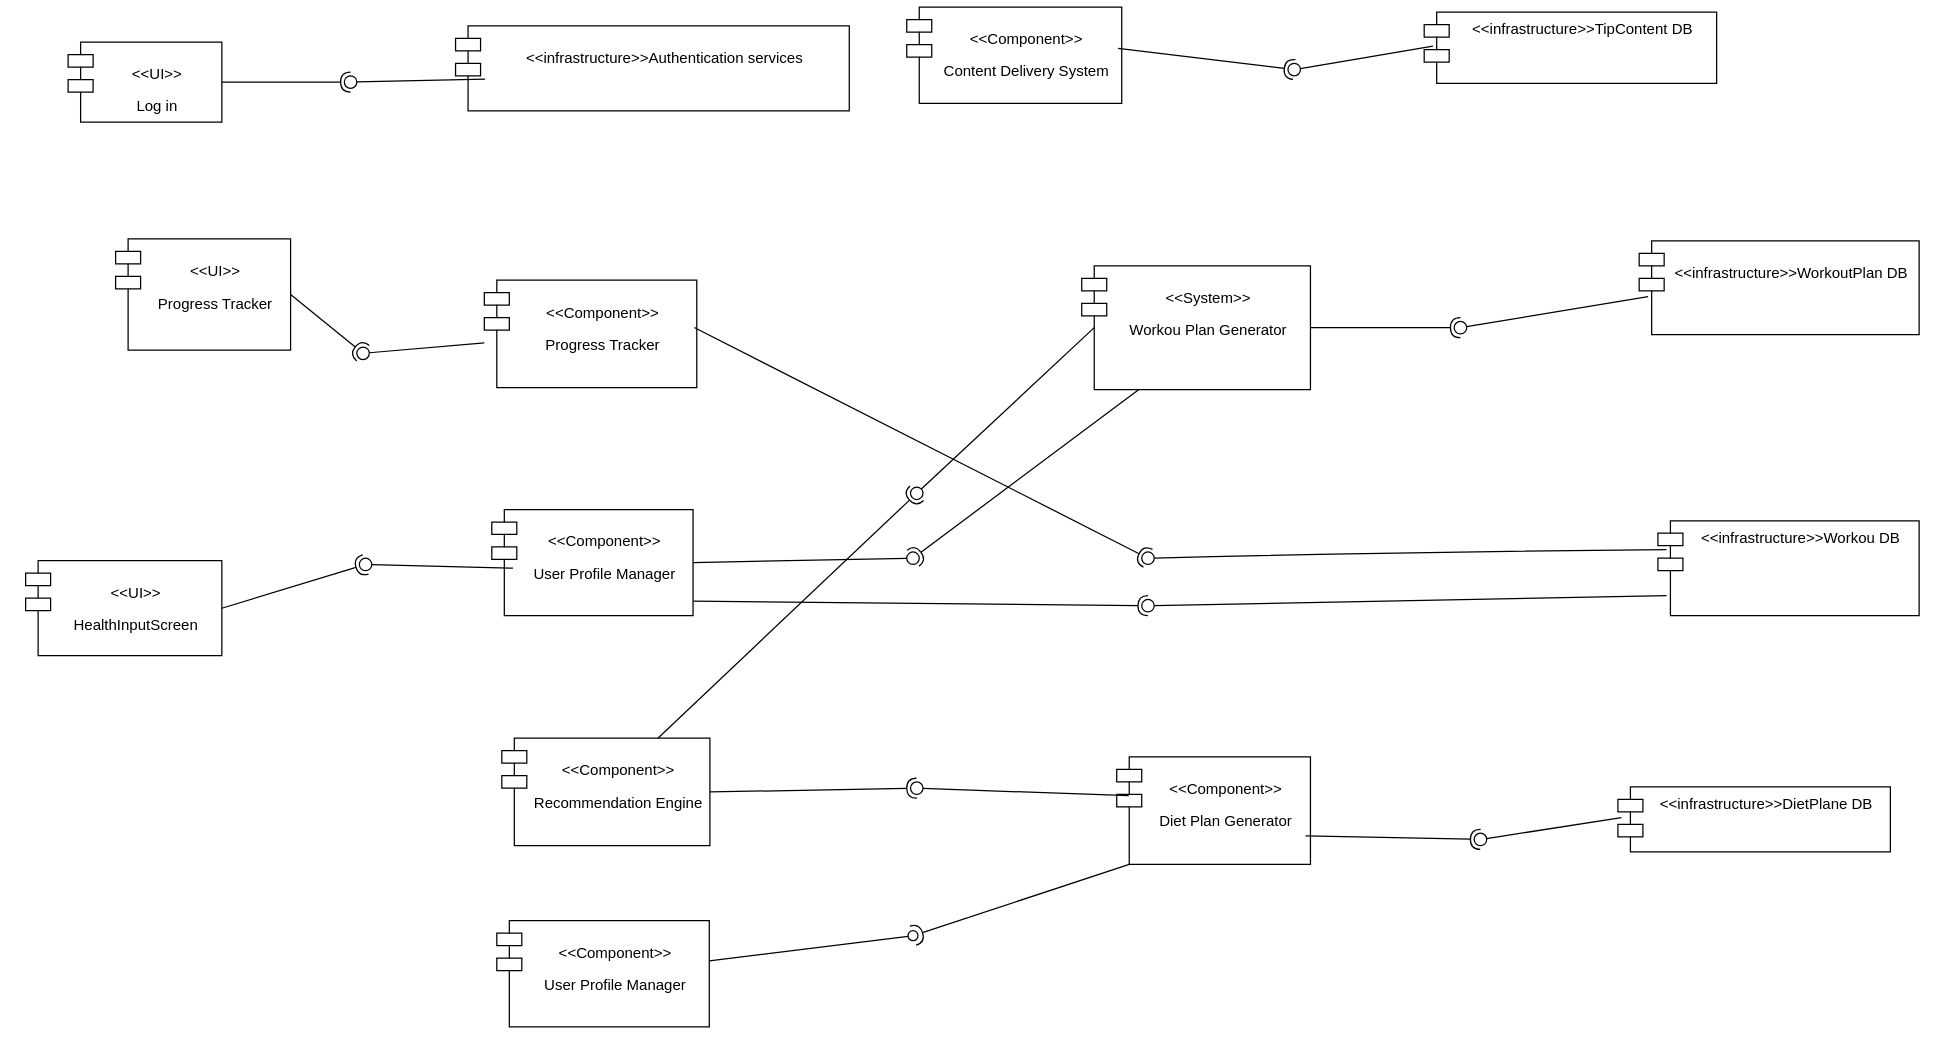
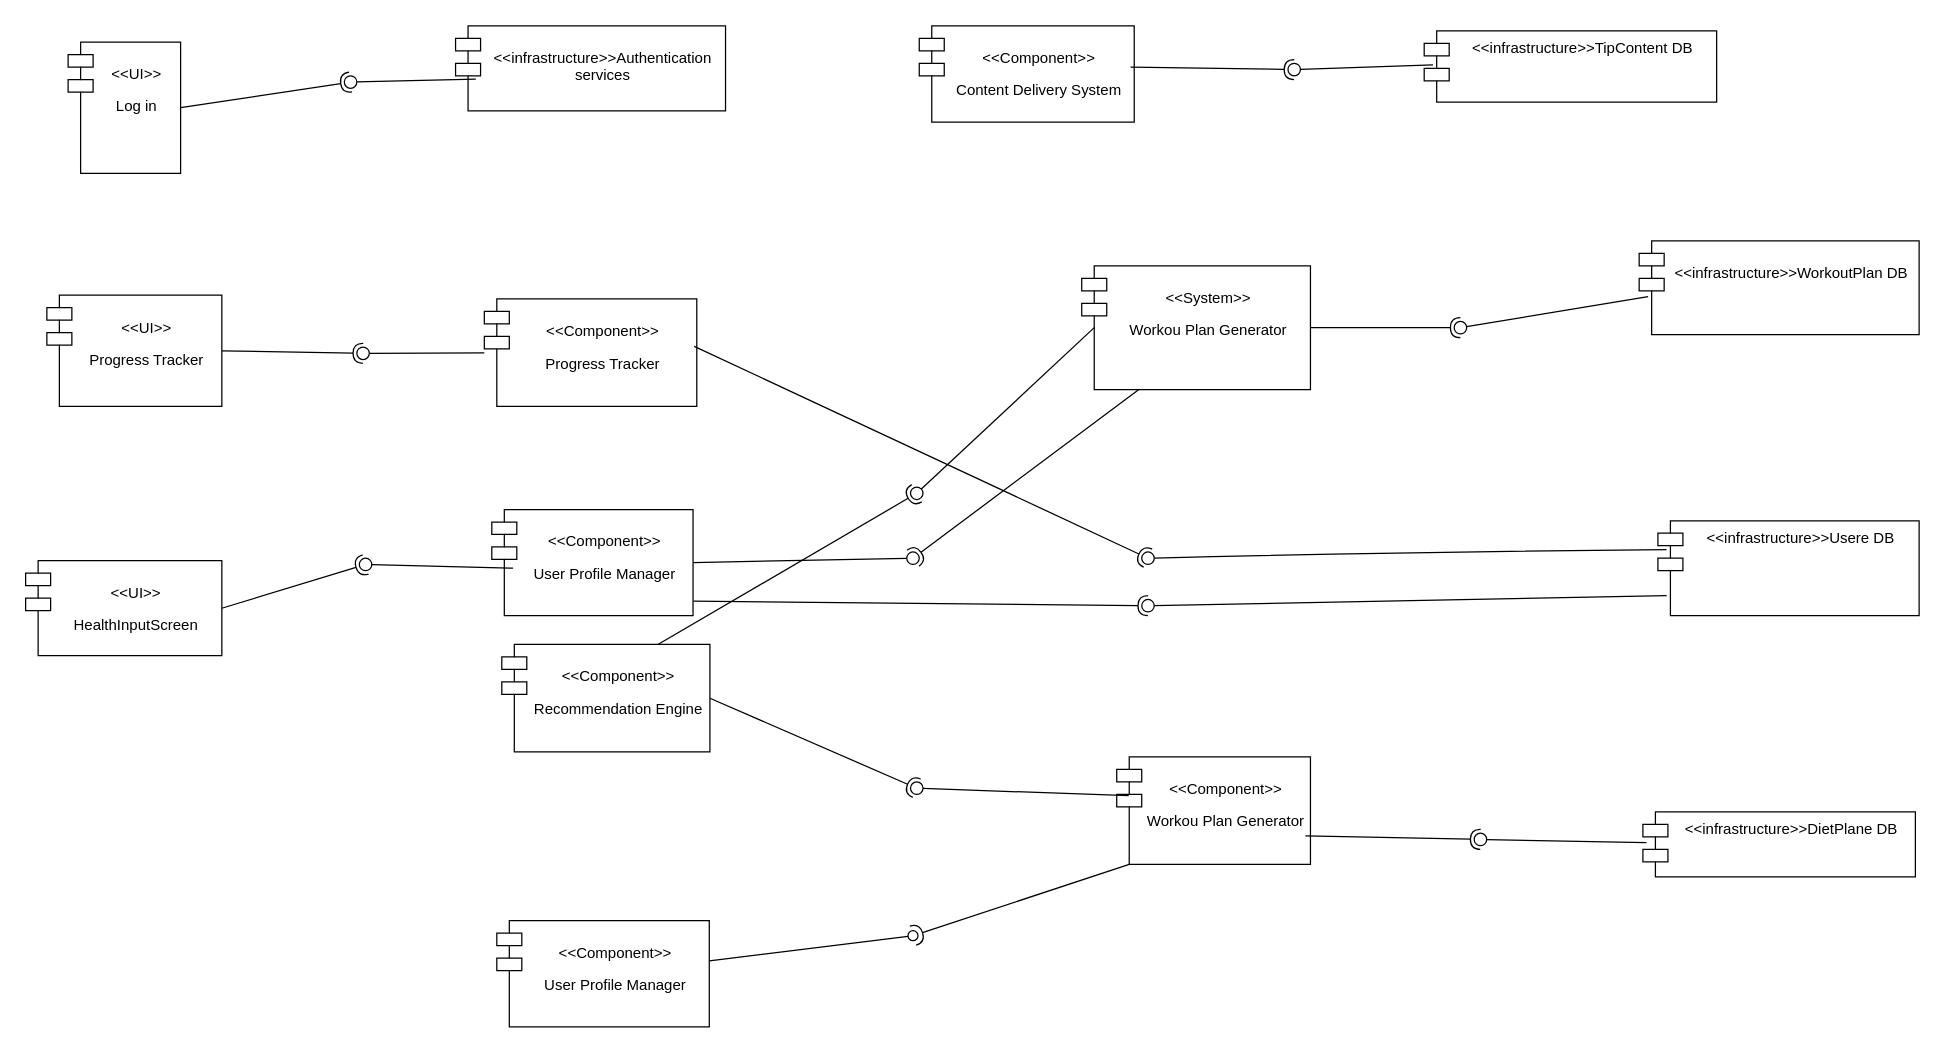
(1571, 48) -> (1571, 66)
(1014, 55) -> (1027, 74)
(653, 68) -> (591, 68)
(145, 82) -> (124, 108)
(203, 294) -> (134, 351)
(591, 334) -> (591, 353)
(1801, 538) -> (1801, 538)
(1226, 784) -> (1226, 784)
(606, 792) -> (606, 698)
(1754, 819) -> (1779, 844)
